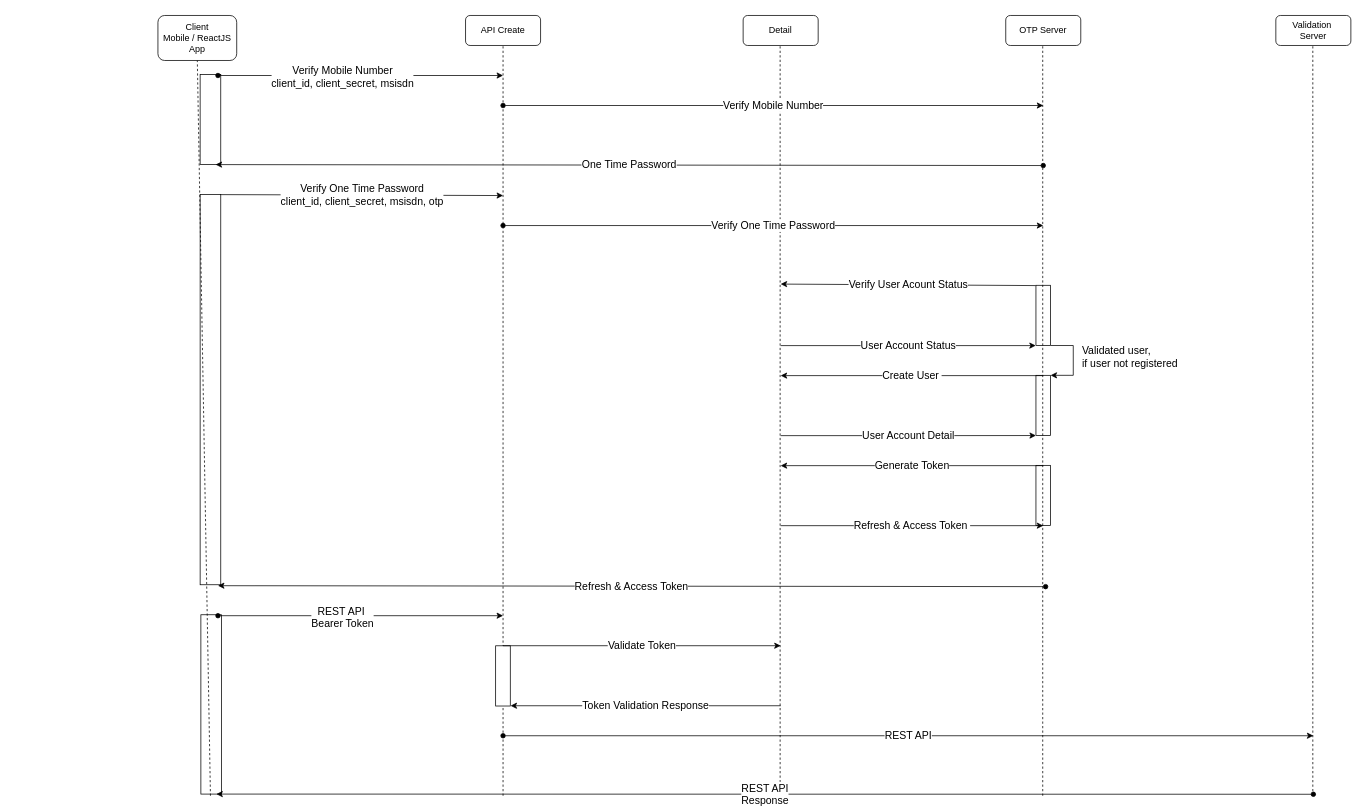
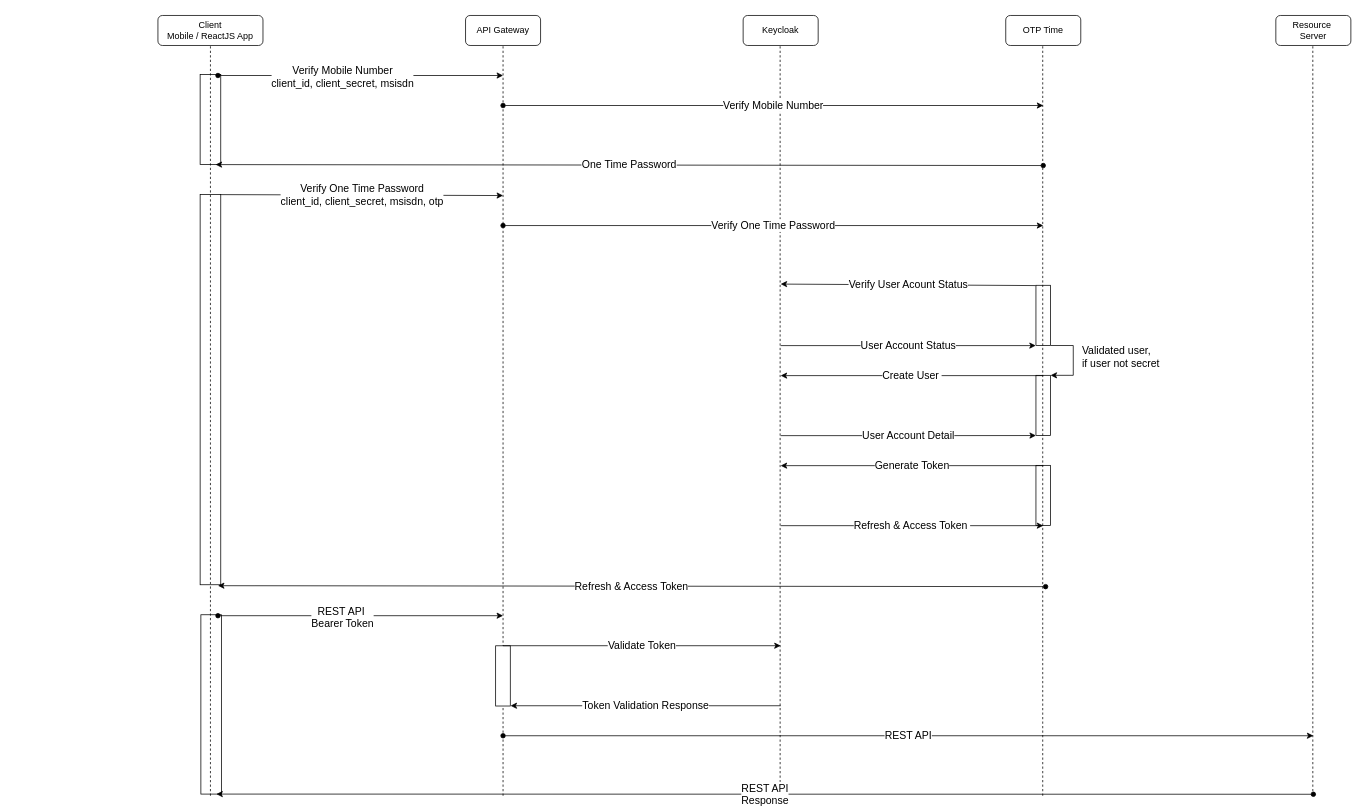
(503, 30) -> (503, 30)
(780, 30) -> (780, 30)
(1043, 30) -> (1043, 30)
(1313, 30) -> (1313, 30)
(197, 38) -> (210, 30)
(1137, 357) -> (1129, 357)
